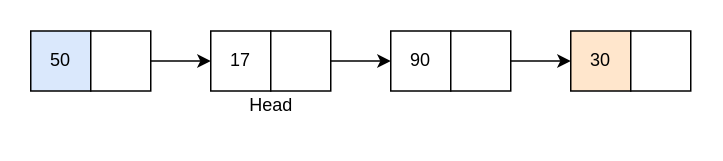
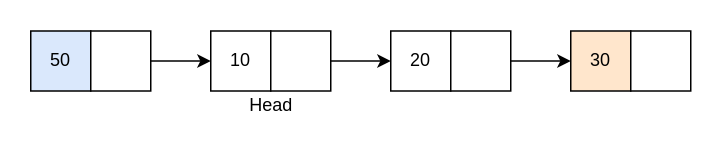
(241, 61) -> (241, 61)
(421, 61) -> (421, 61)
